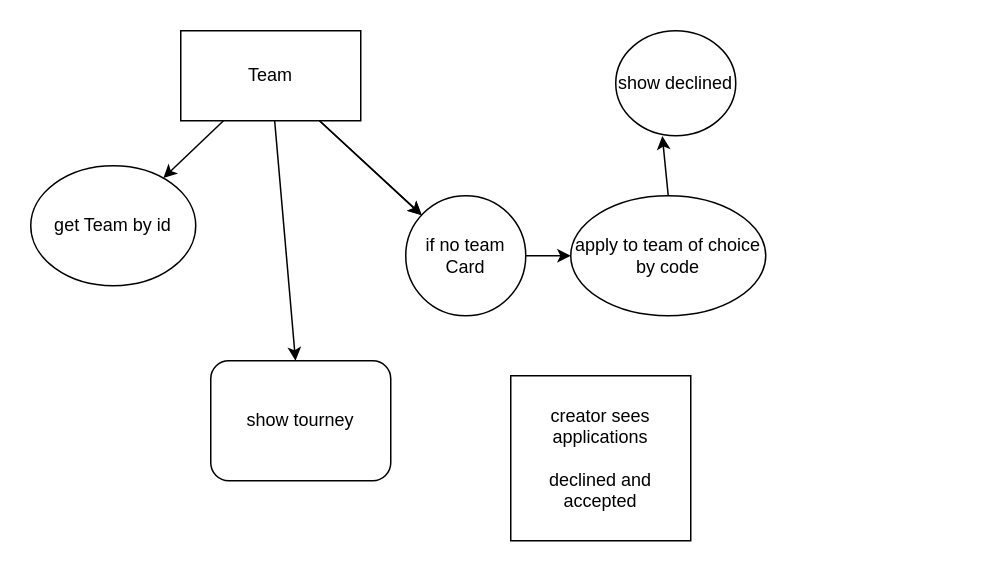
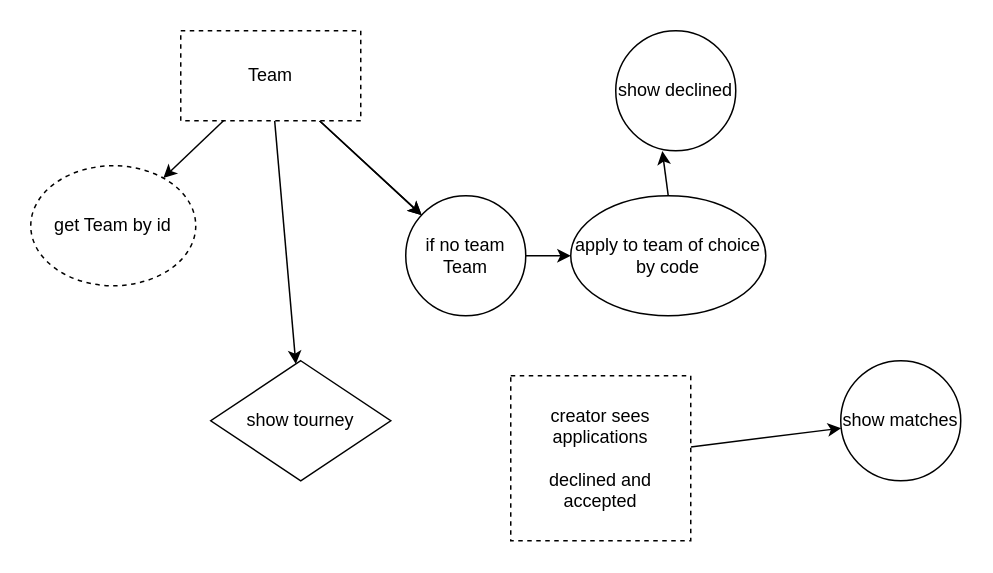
(271, 76) -> (271, 76)
(676, 83) -> (676, 91)
(113, 226) -> (113, 226)
(466, 256) -> (466, 256)
(301, 421) -> (301, 421)
none -> (901, 421)
none -> (761, 438)
(601, 458) -> (601, 458)
